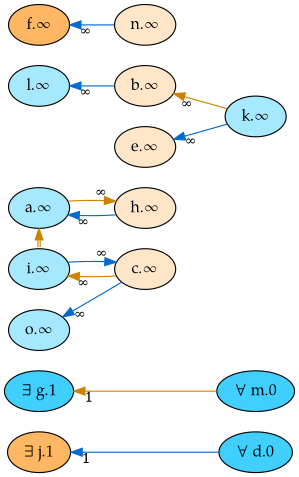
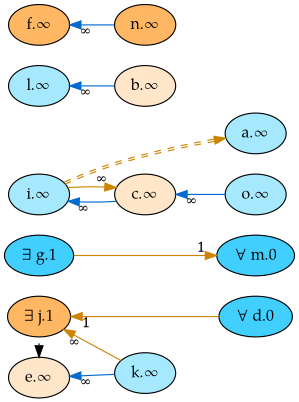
(145, 25) -> (145, 25)
(206, 103) -> (97, 348)
(145, 208) -> none
(86, 261) -> (86, 187)
(98, 277) -> (98, 202)
(97, 297) -> (206, 194)
none -> (39, 341)
(151, 391) -> (139, 256)
(151, 452) -> (151, 317)
